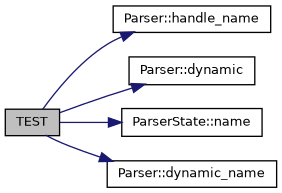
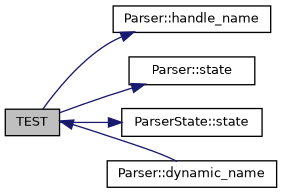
(192, 71) -> (192, 71)
(192, 122) -> (192, 122)
(72, 147) -> (125, 142)
